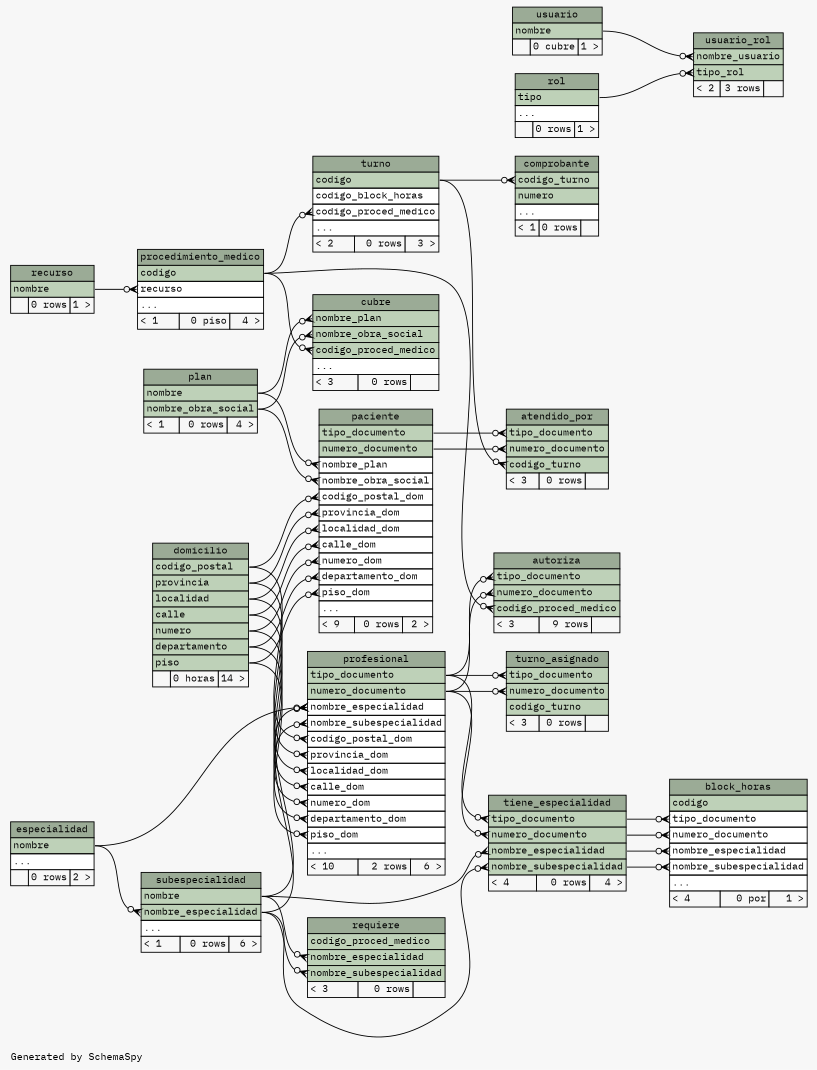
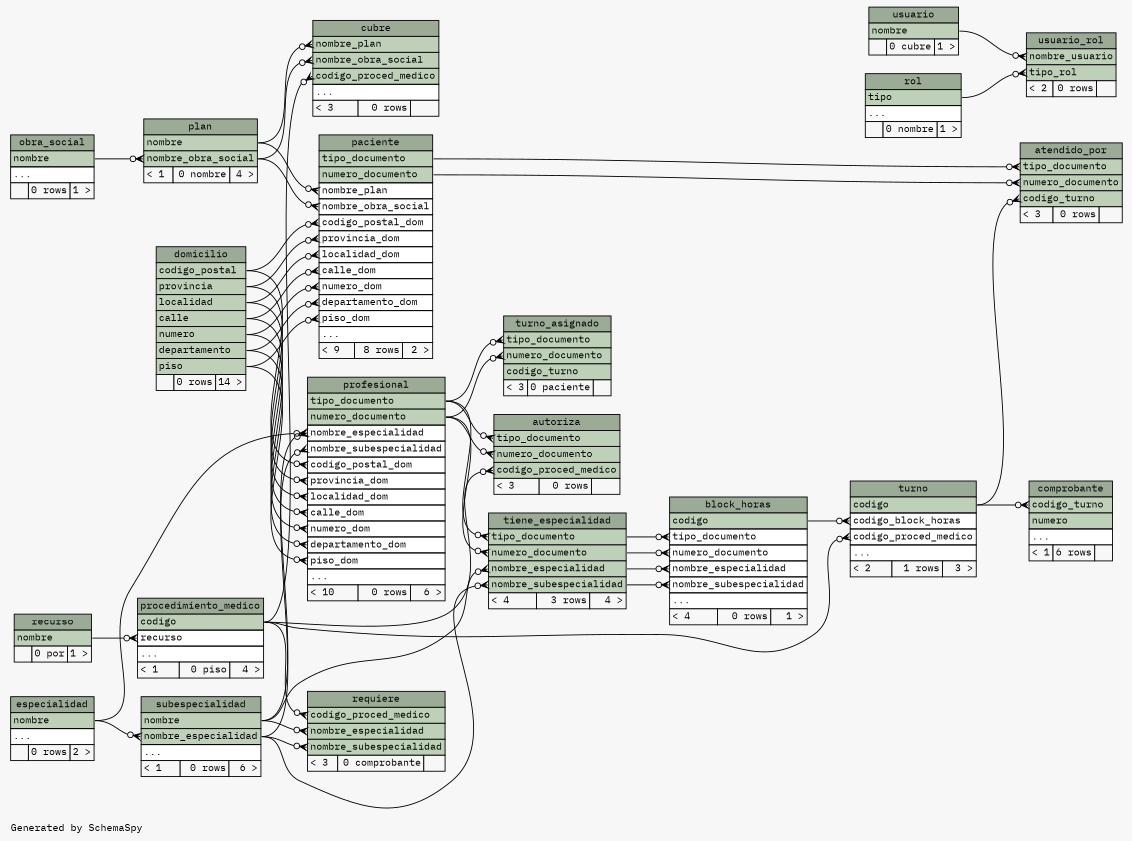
(743, 88) -> (1076, 88)
(554, 129) -> (910, 129)
none -> (52, 167)
(560, 228) -> (1074, 552)
(384, 244) -> (922, 568)
(49, 305) -> (50, 654)
(206, 425) -> (203, 174)
none -> (822, 521)
(382, 624) -> (382, 350)
(571, 624) -> (571, 486)
none -> (286, 662)
(194, 679) -> (195, 382)
(564, 723) -> (560, 387)
(390, 867) -> (390, 592)
(569, 883) -> (569, 600)
(751, 899) -> (750, 616)
(392, 989) -> (382, 763)
